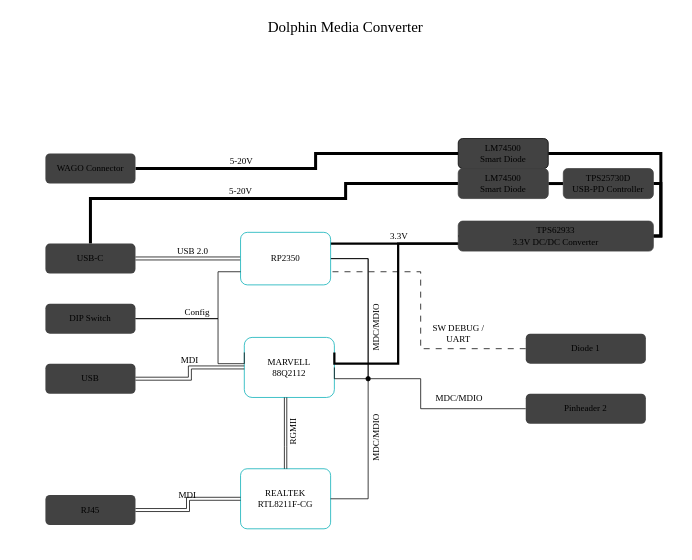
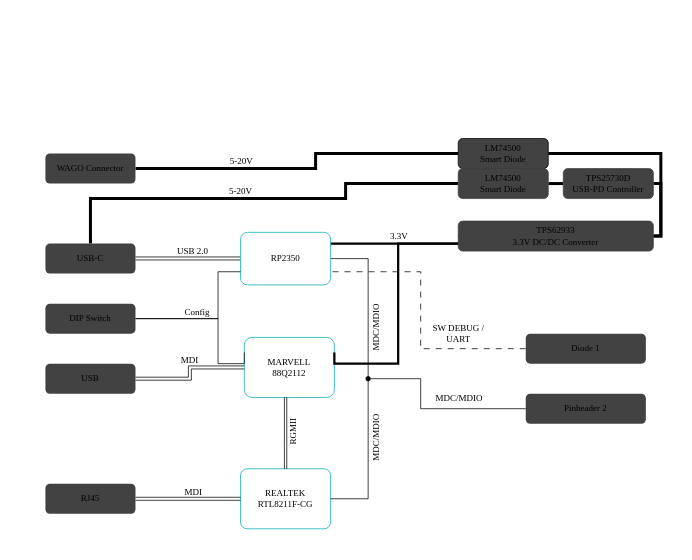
(345, 27) -> none
(344, 378) -> none
(90, 510) -> (90, 498)
